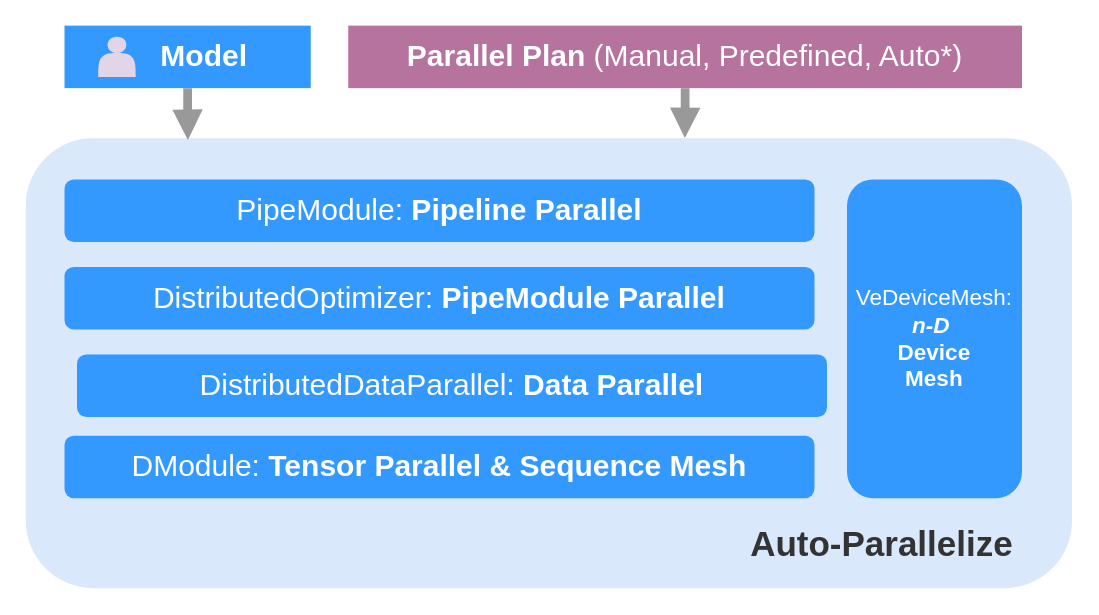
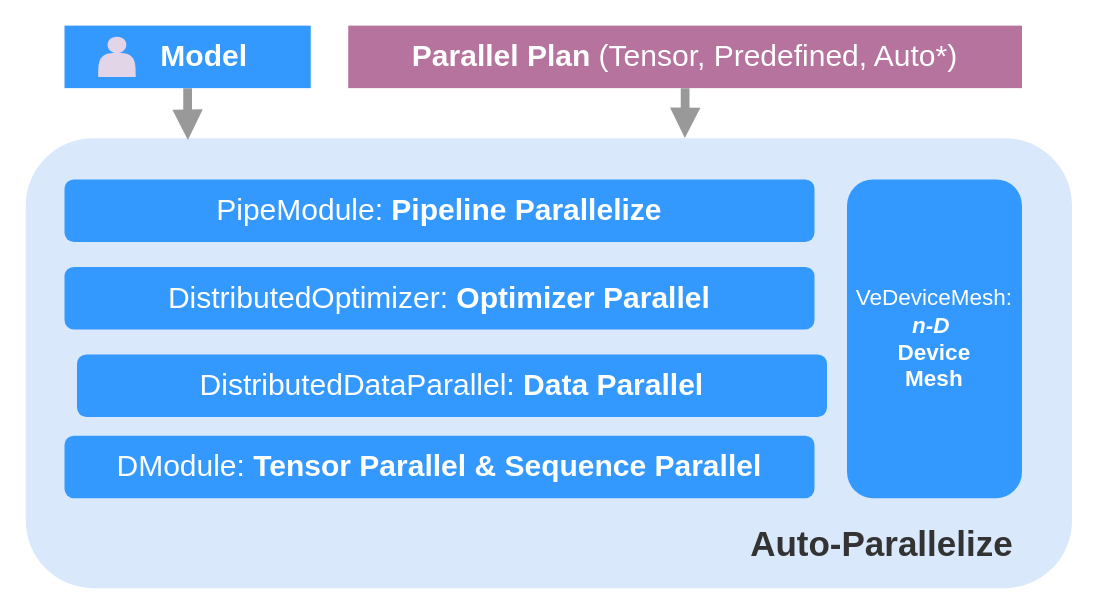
(685, 57) -> (685, 57)
(439, 211) -> (439, 211)
(439, 298) -> (439, 298)
(439, 467) -> (439, 467)
